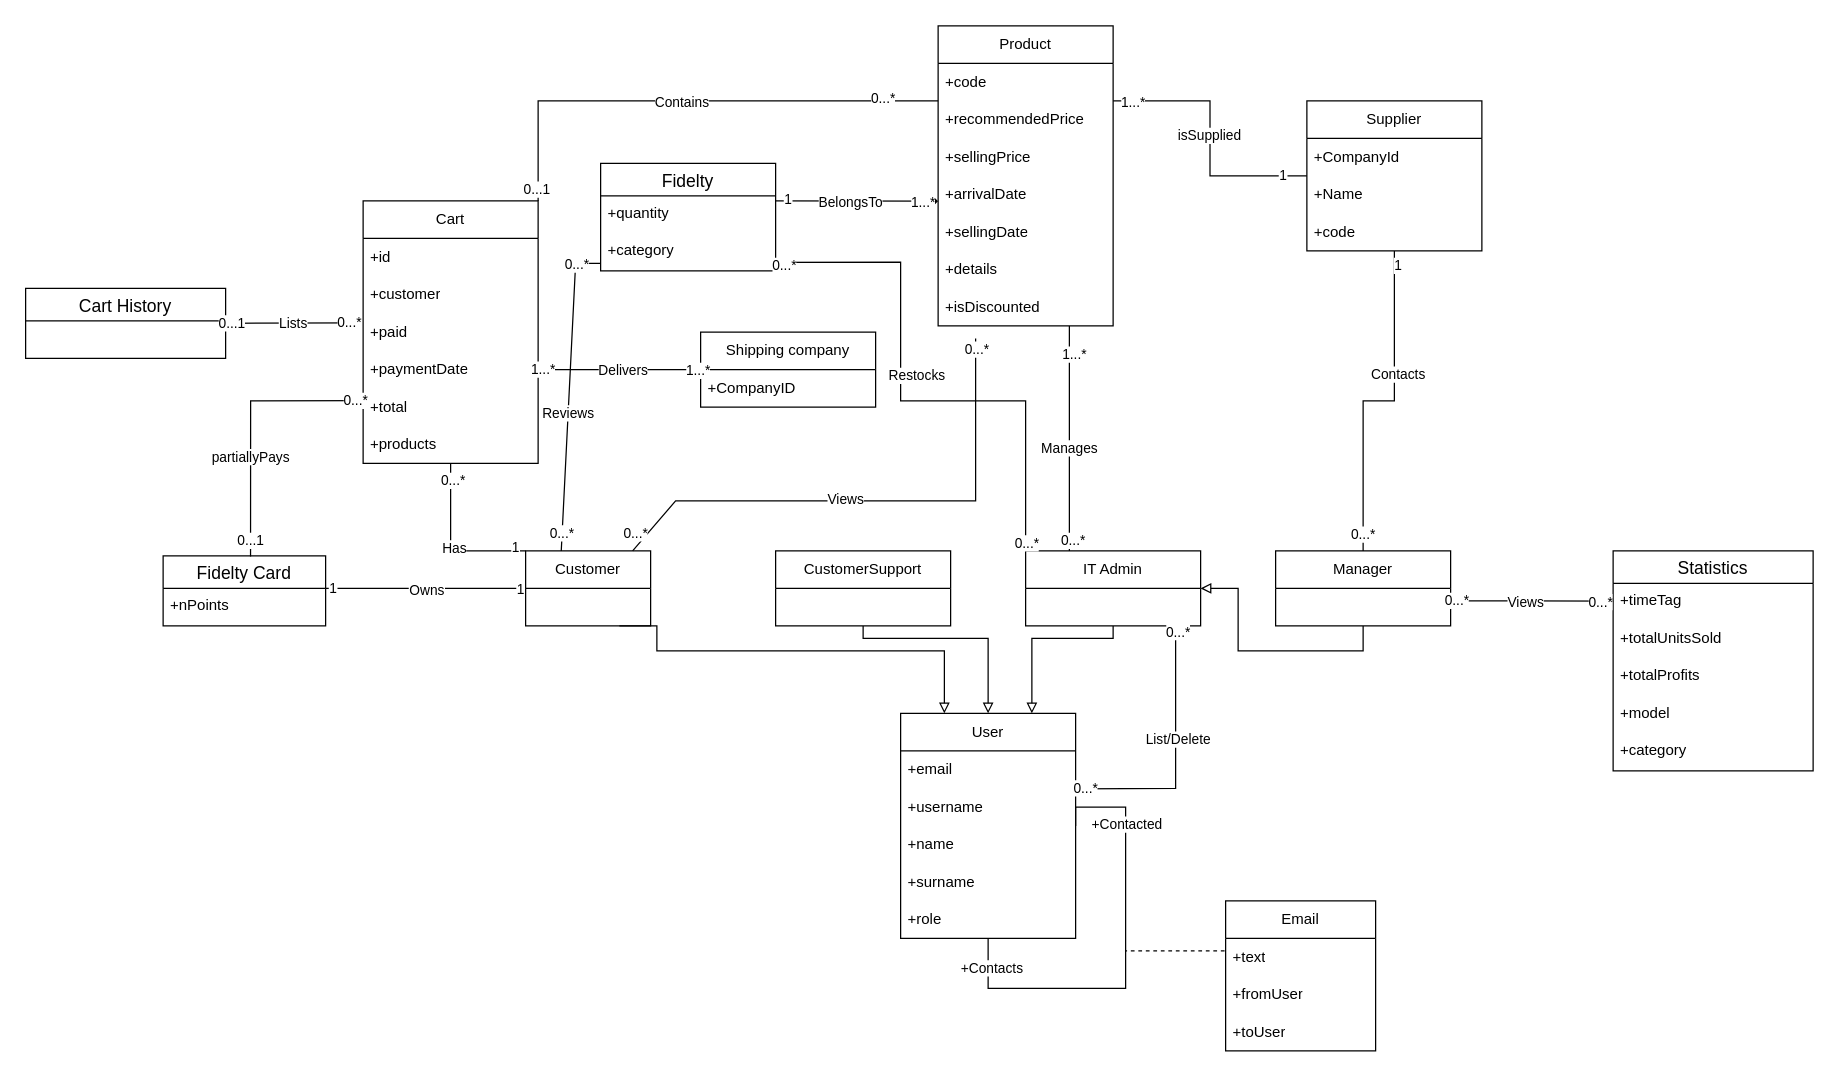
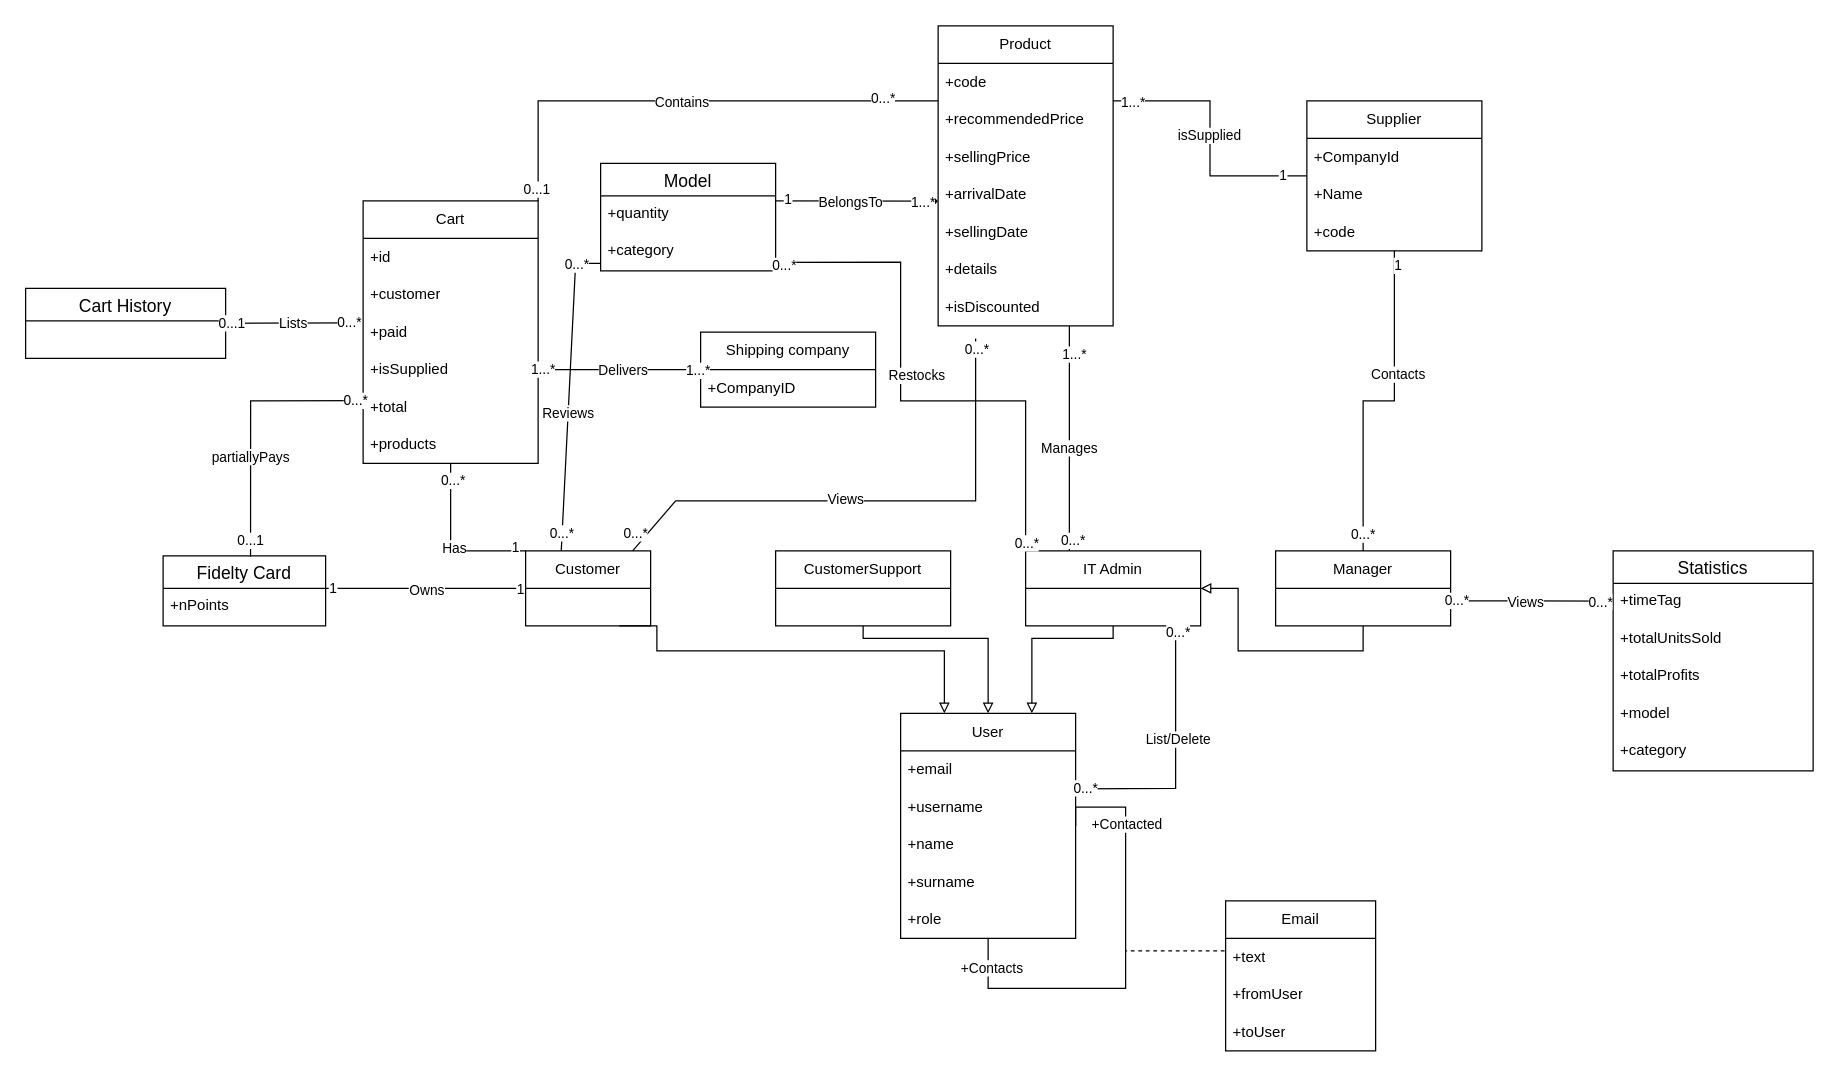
(688, 180) -> (688, 180)
(421, 369) -> (411, 369)
